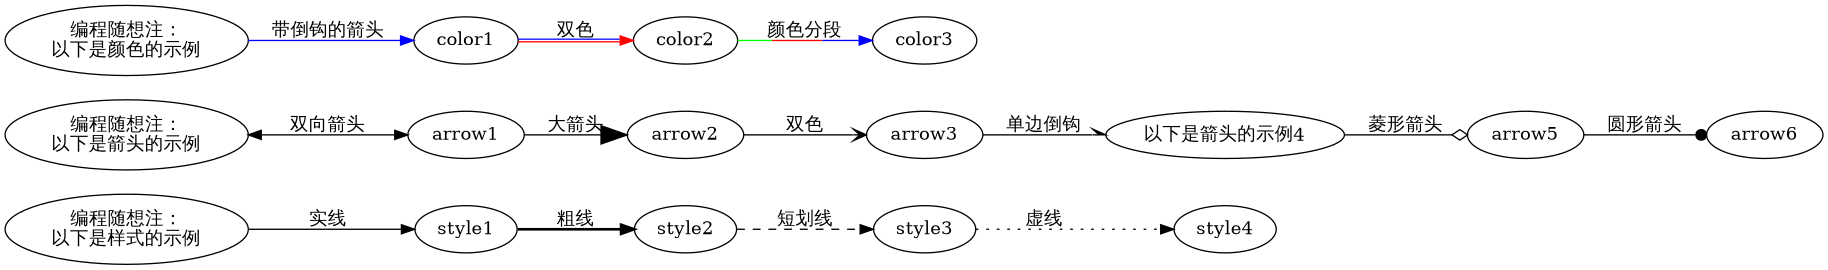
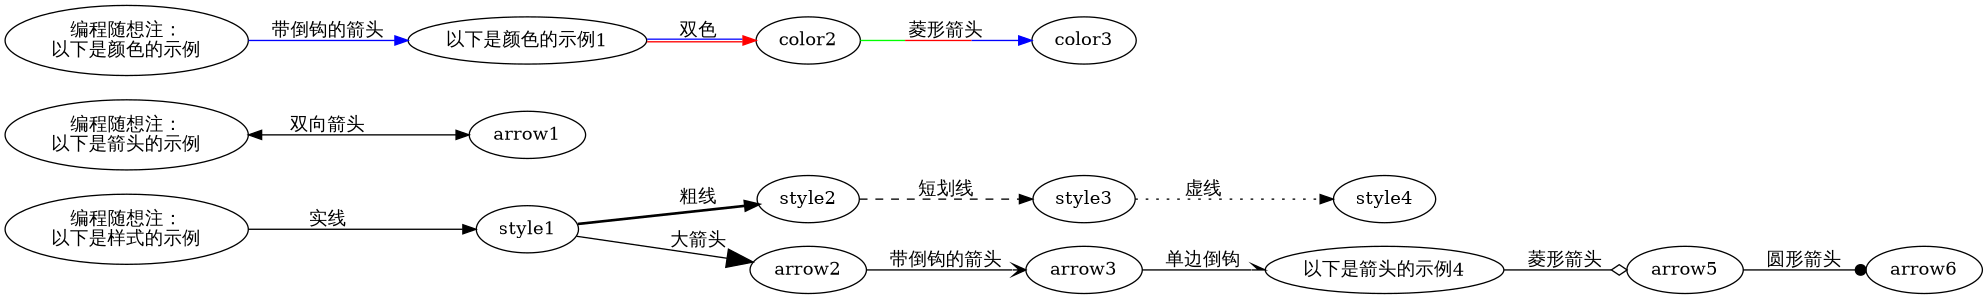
(805, 31) -> (946, 31)
(466, 40) -> (527, 40)
(805, 125) -> (946, 260)
(563, 135) -> (652, 247)
